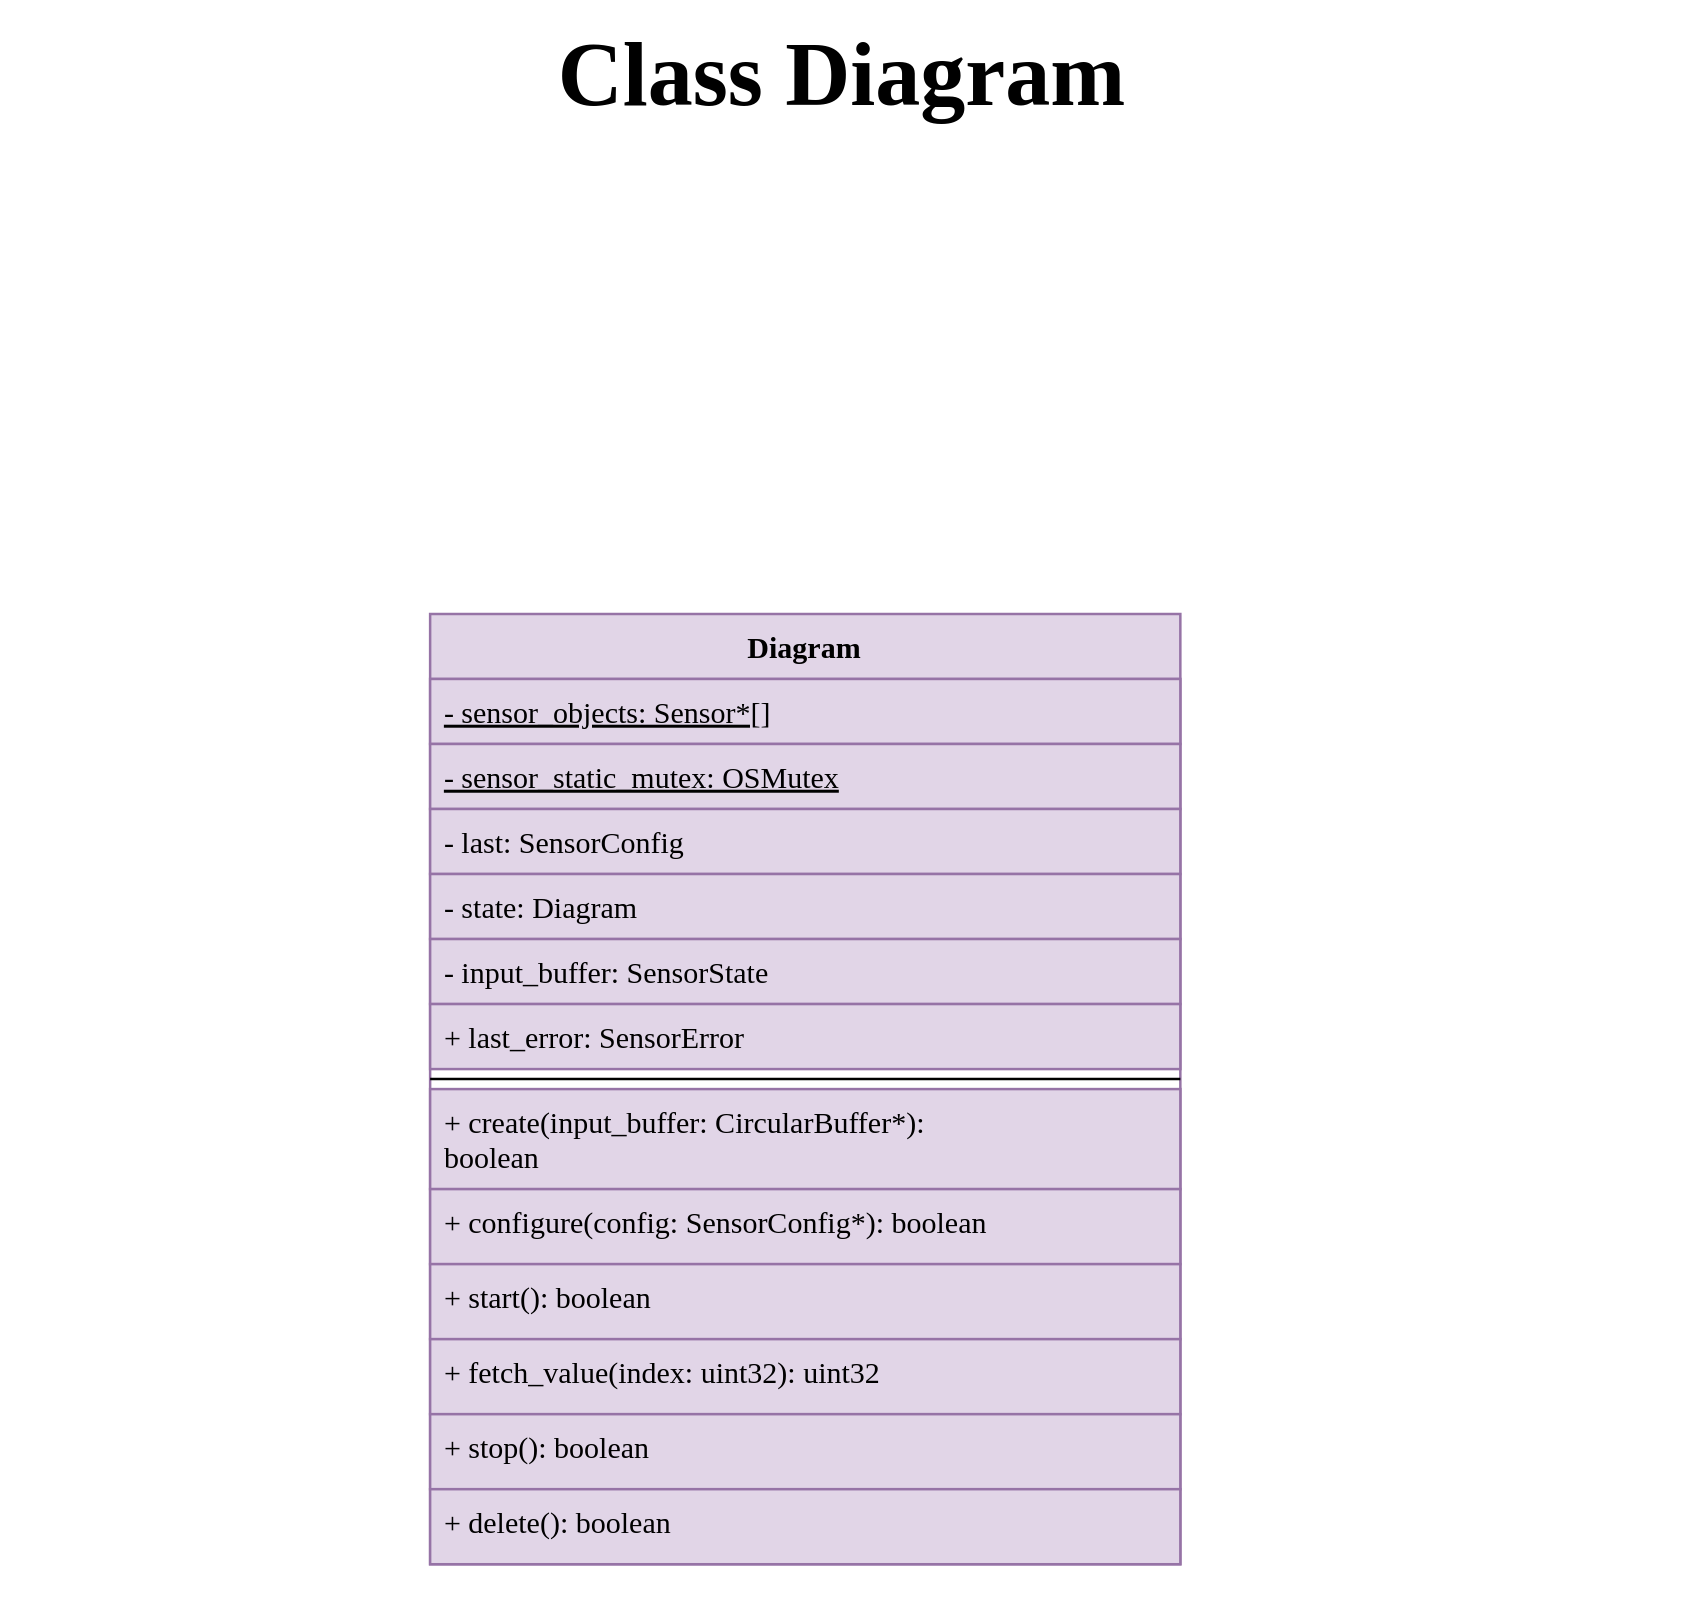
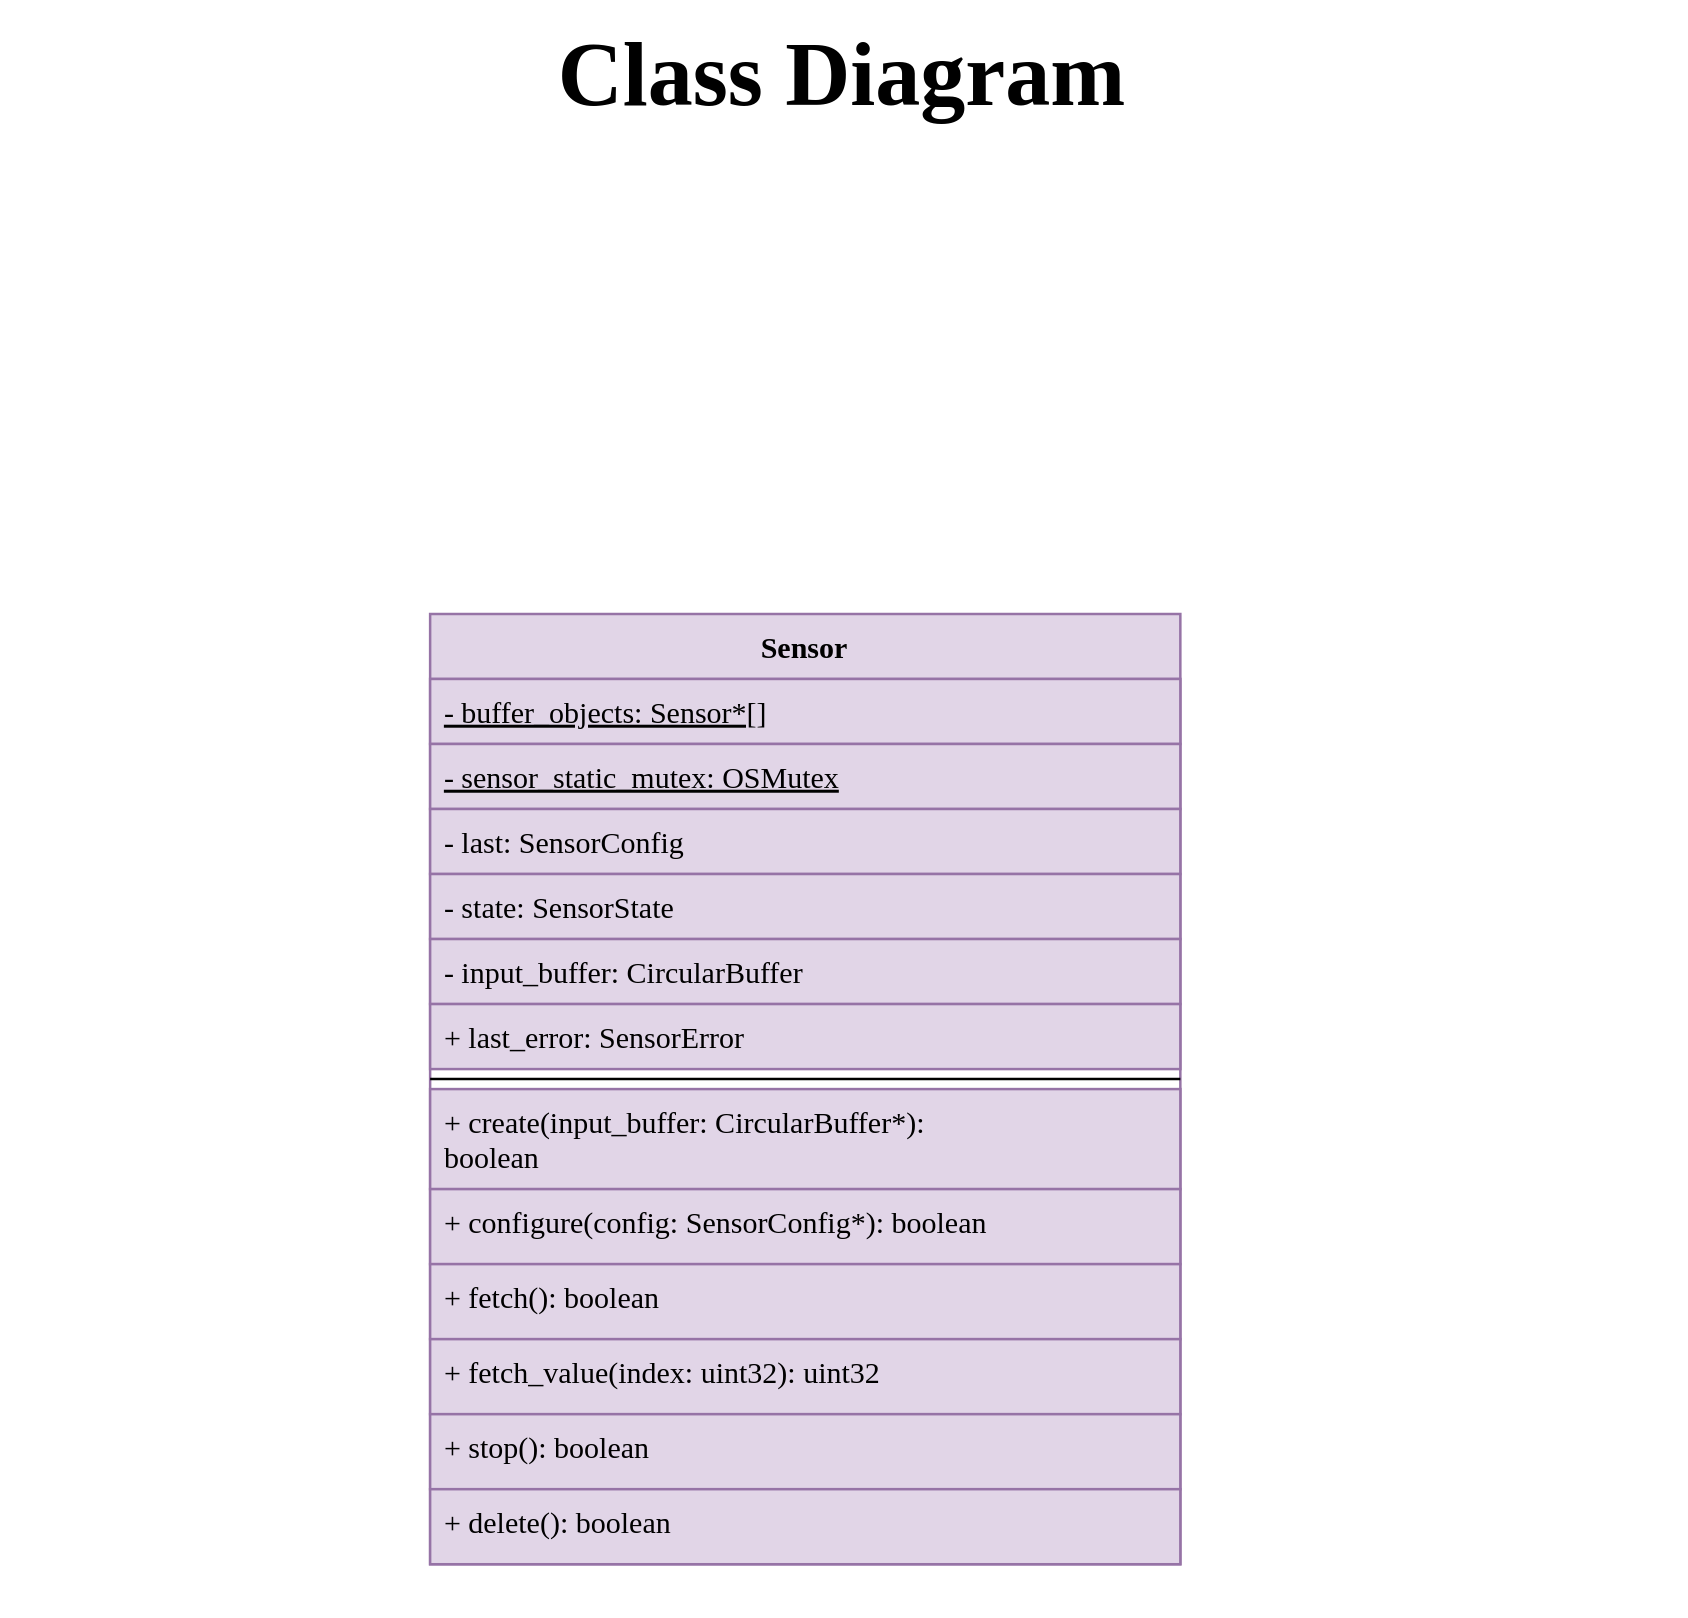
(804, 648) -> (804, 648)
(659, 713) -> (659, 713)
(563, 908) -> (600, 908)
(655, 973) -> (672, 973)
(583, 1298) -> (583, 1298)
